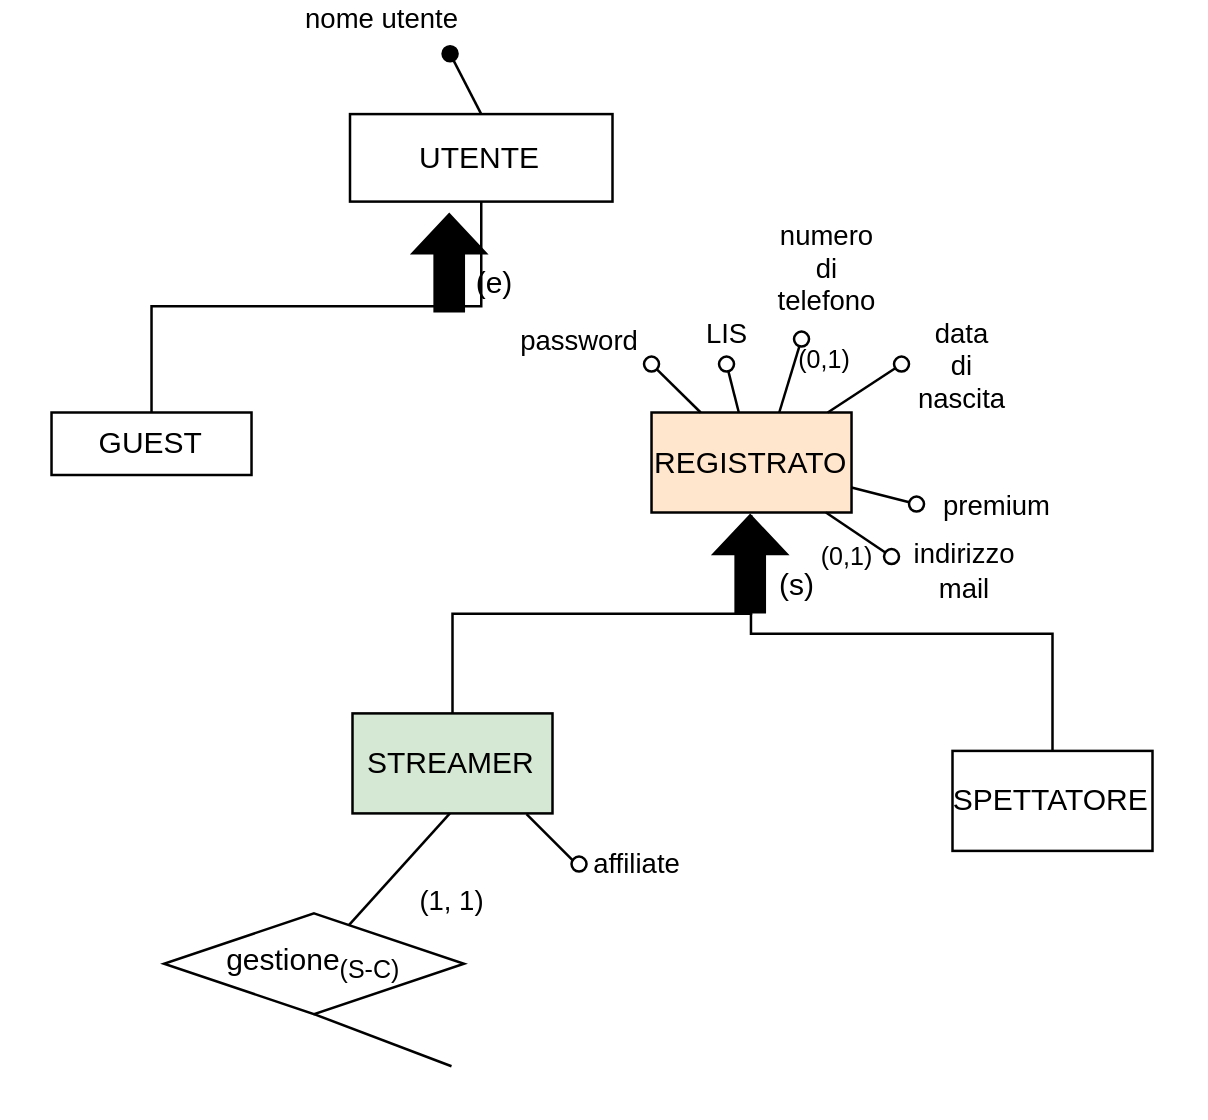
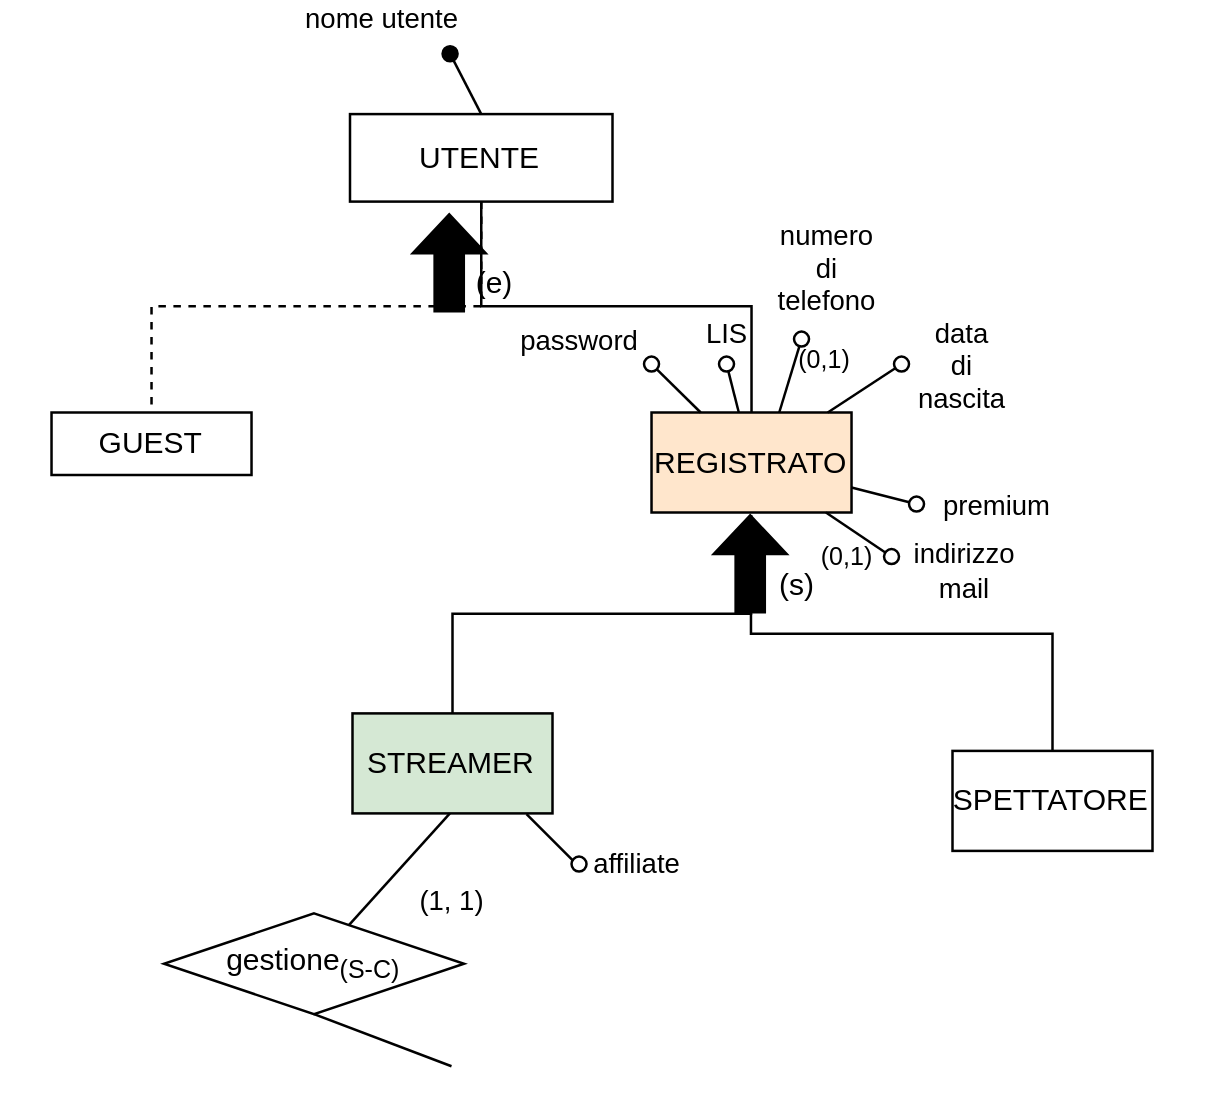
(239, 306) -> (239, 306)
none -> (671, 306)
